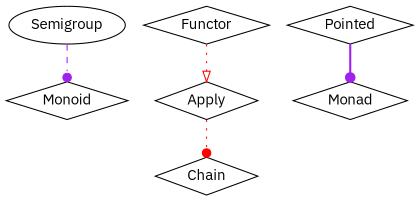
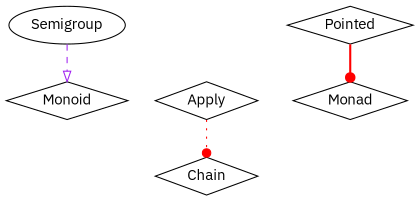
(207, 25) -> none
(67, 58) -> (67, 58)
(350, 59) -> (350, 59)
